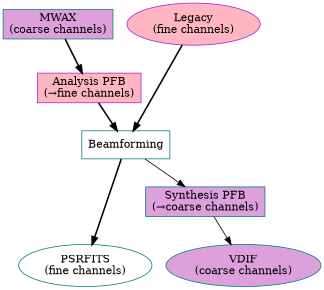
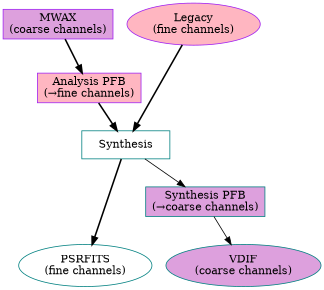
(58, 24) -> (58, 24)
(126, 145) -> (126, 145)
